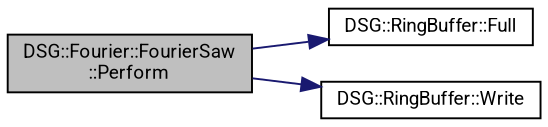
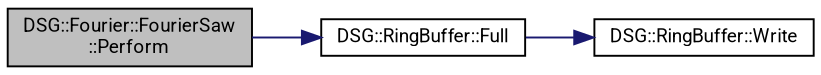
(277, 81) -> (550, 38)
